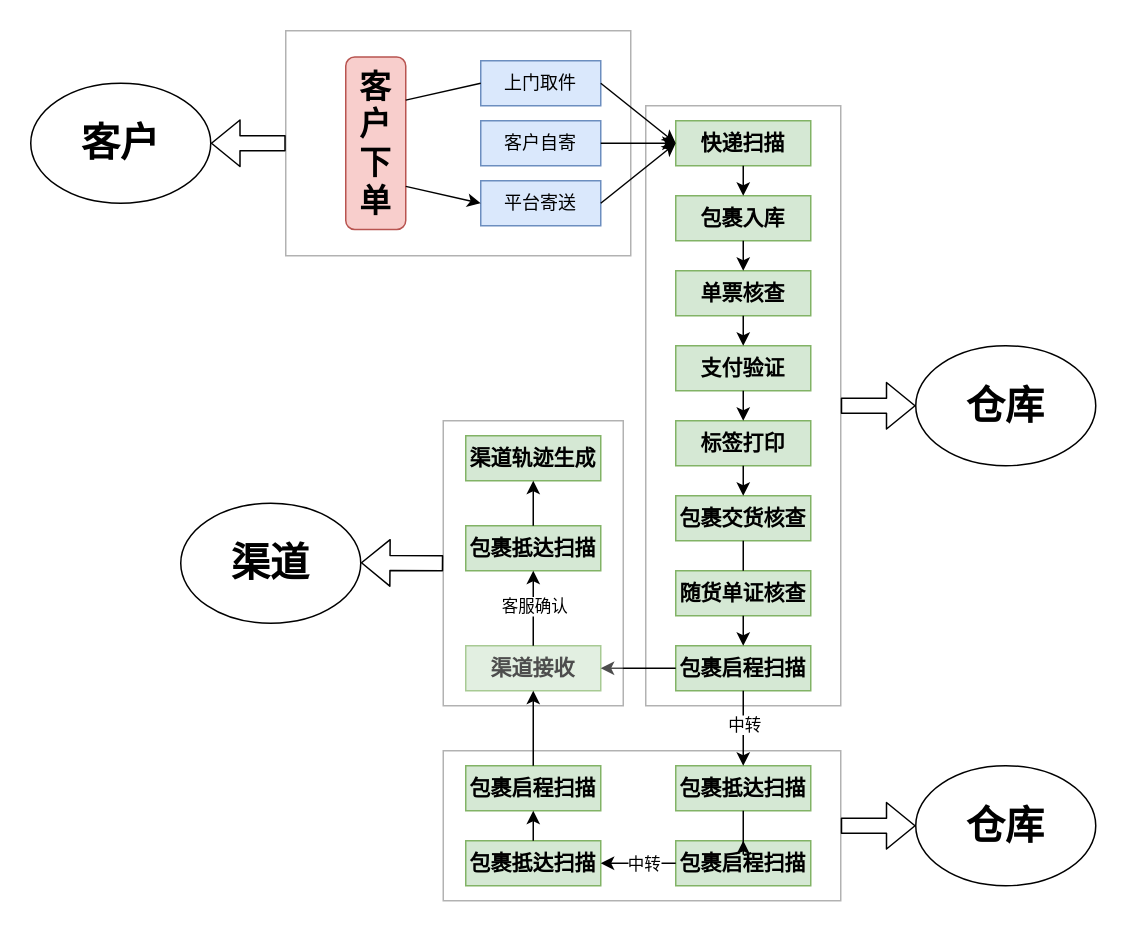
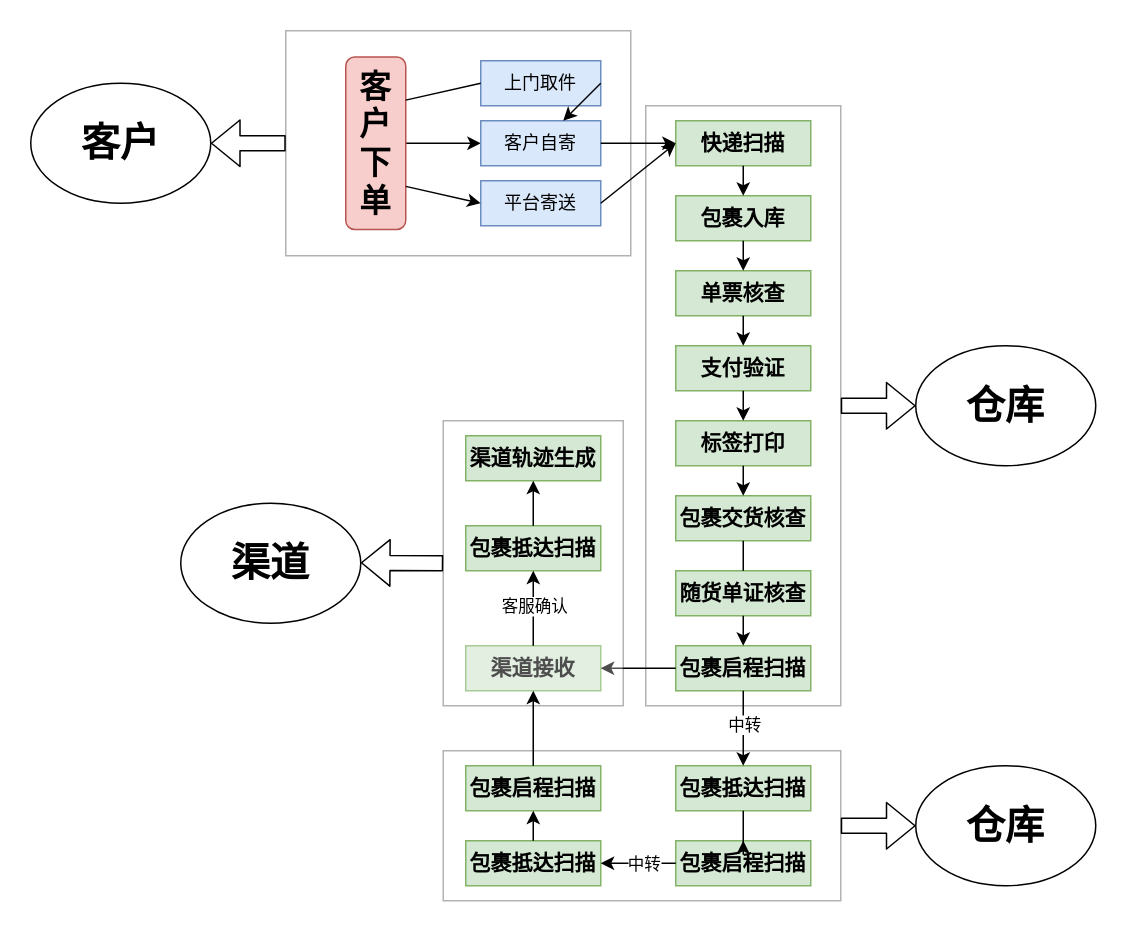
(635, 110) -> (586, 98)
none -> (438, 143)
